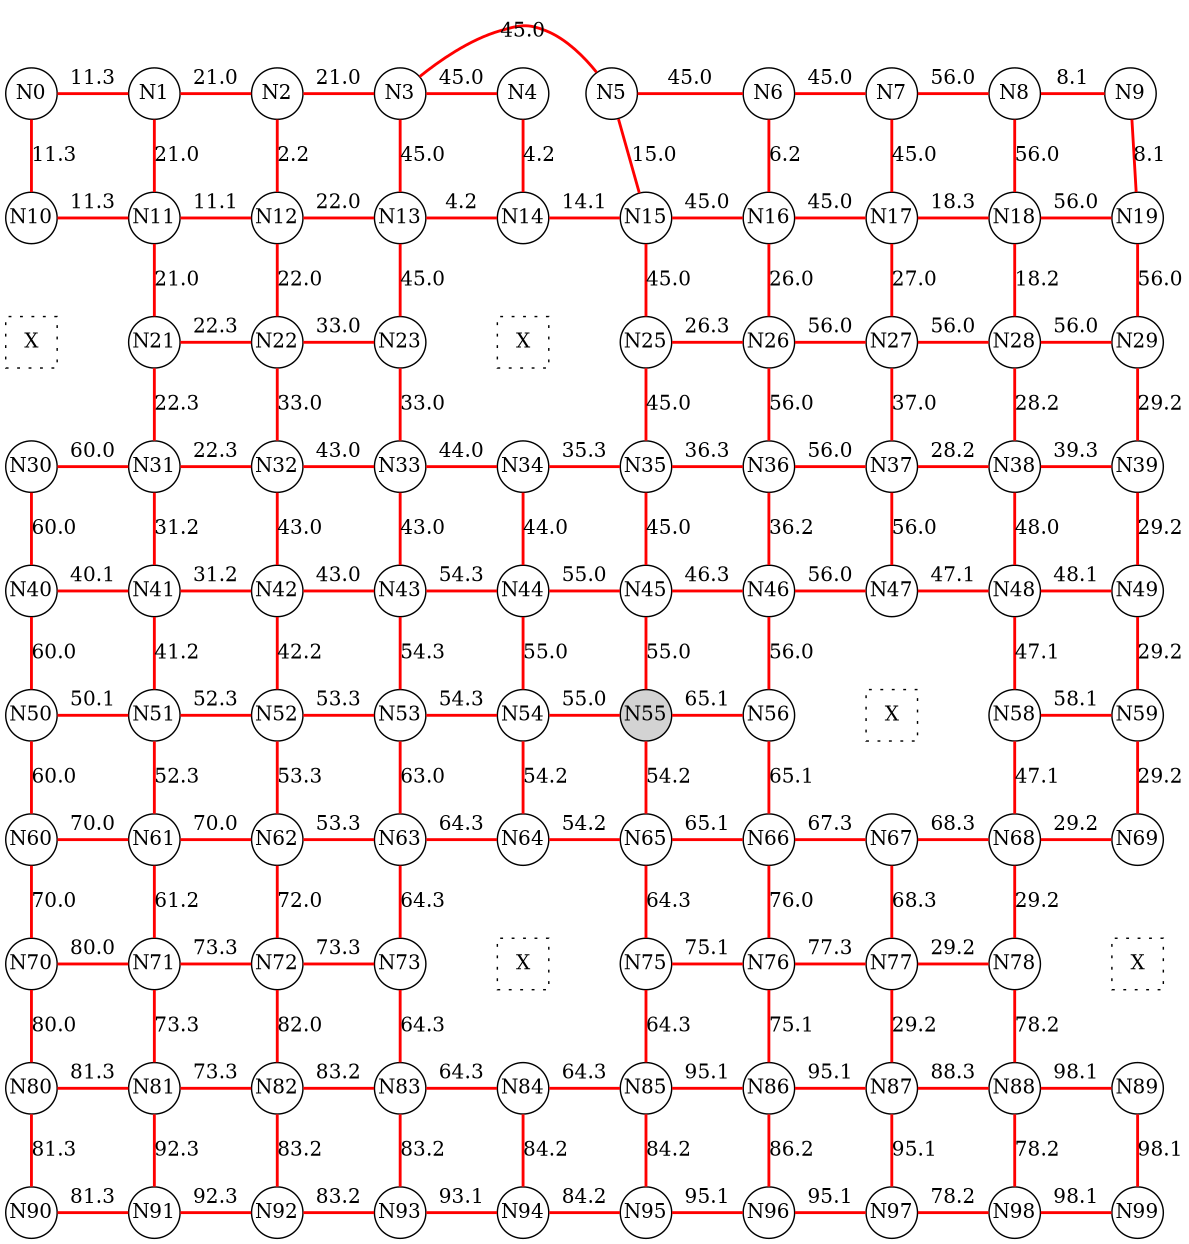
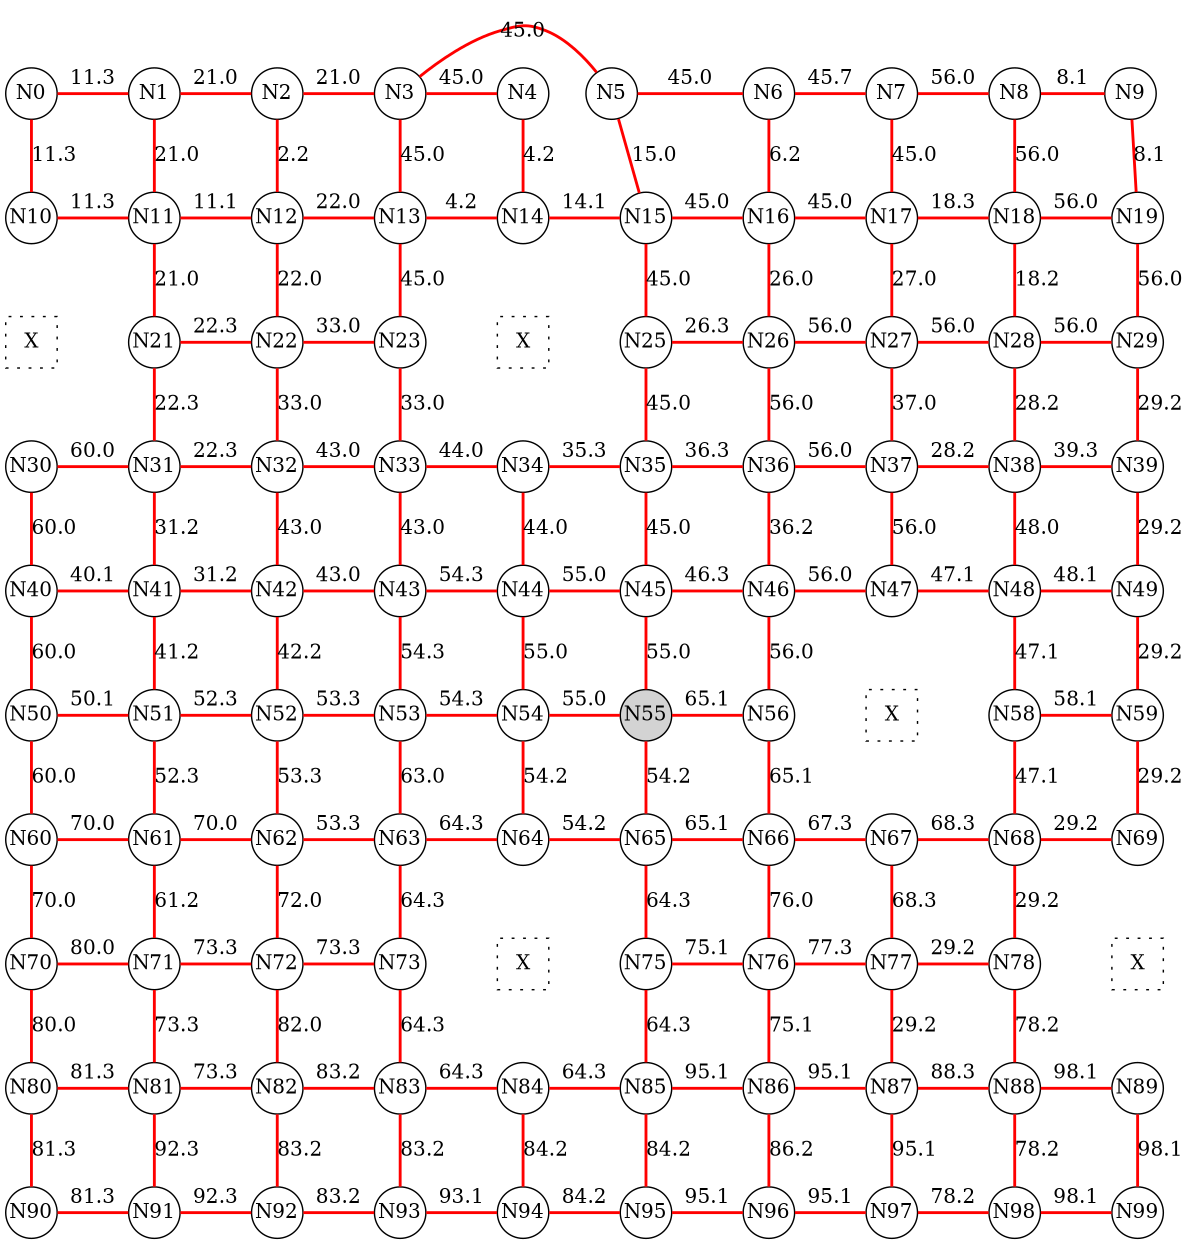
(830, 79) -> (830, 79)
